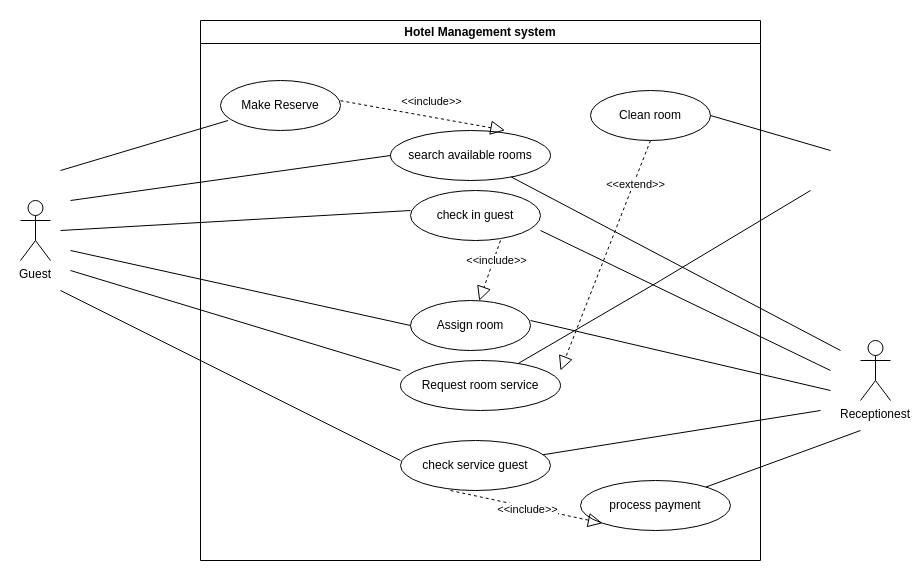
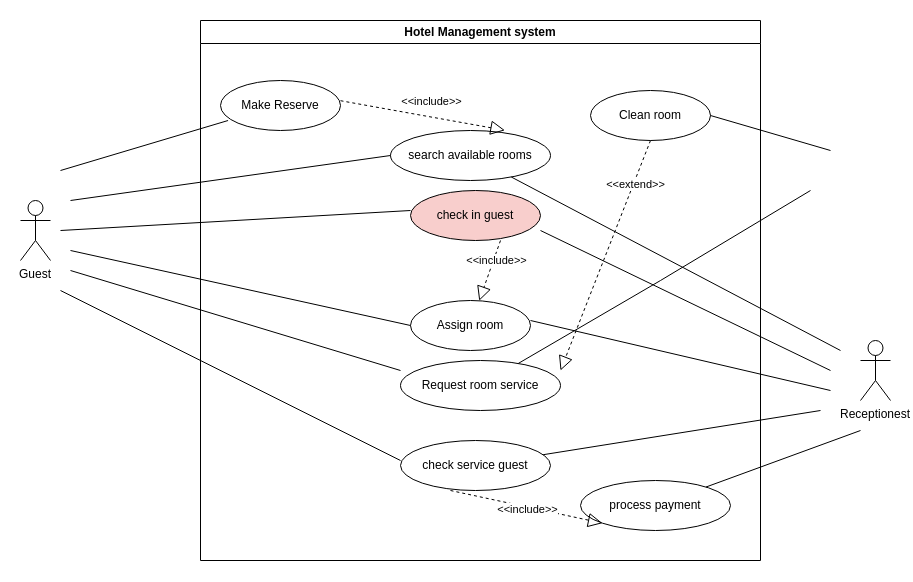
(476, 216) -> (476, 216)
